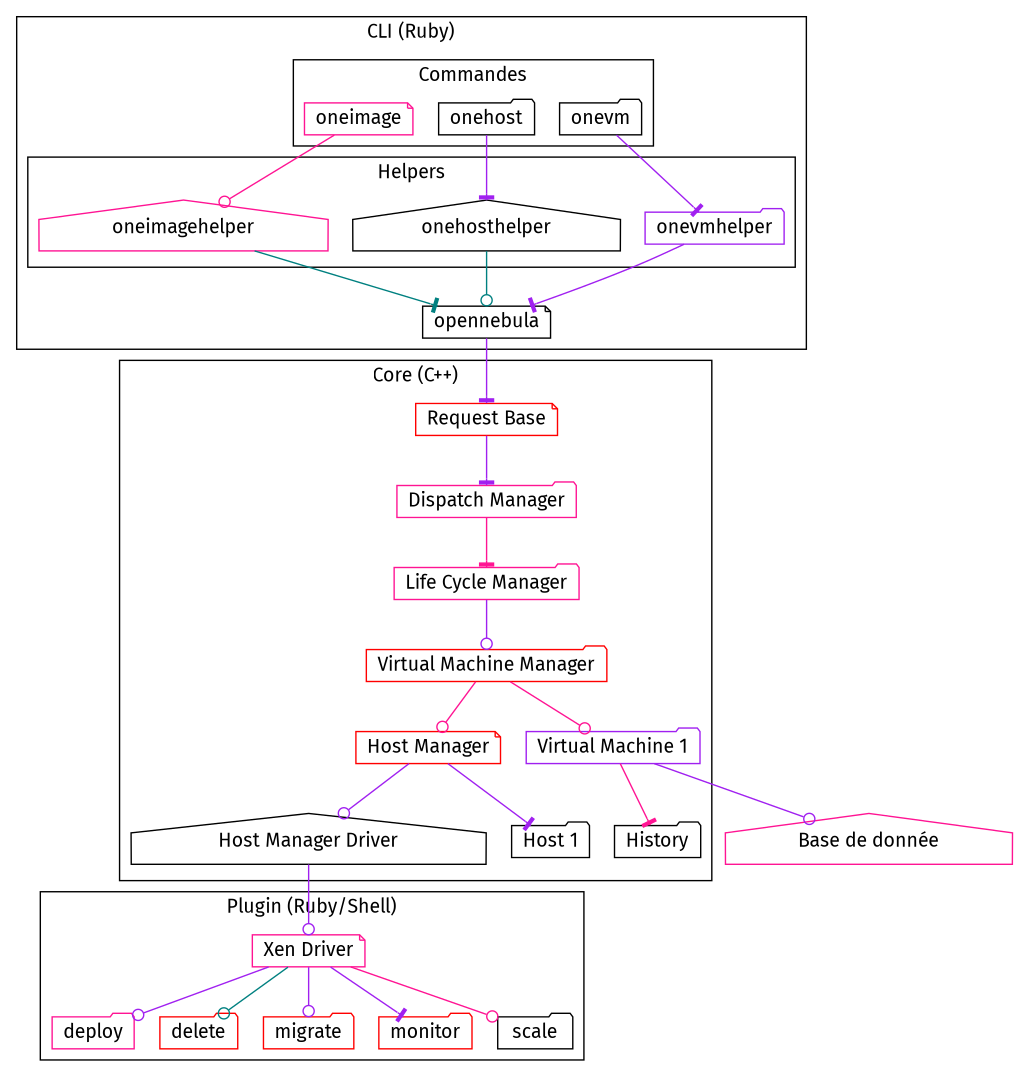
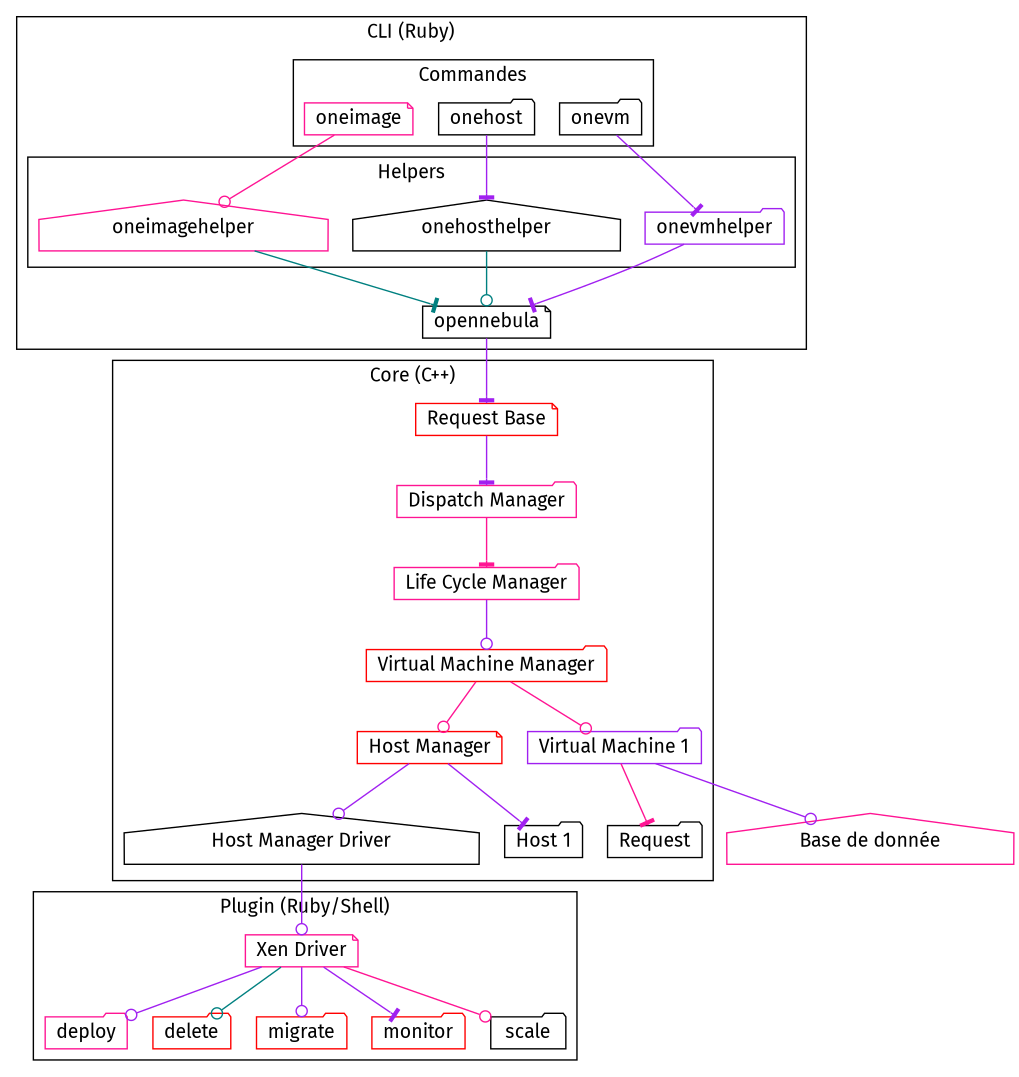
(658, 842) -> (655, 842)
